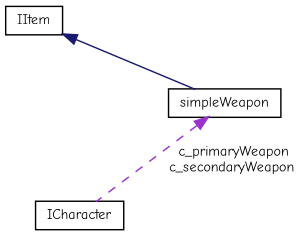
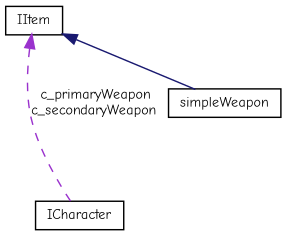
(146, 164) -> (34, 129)
